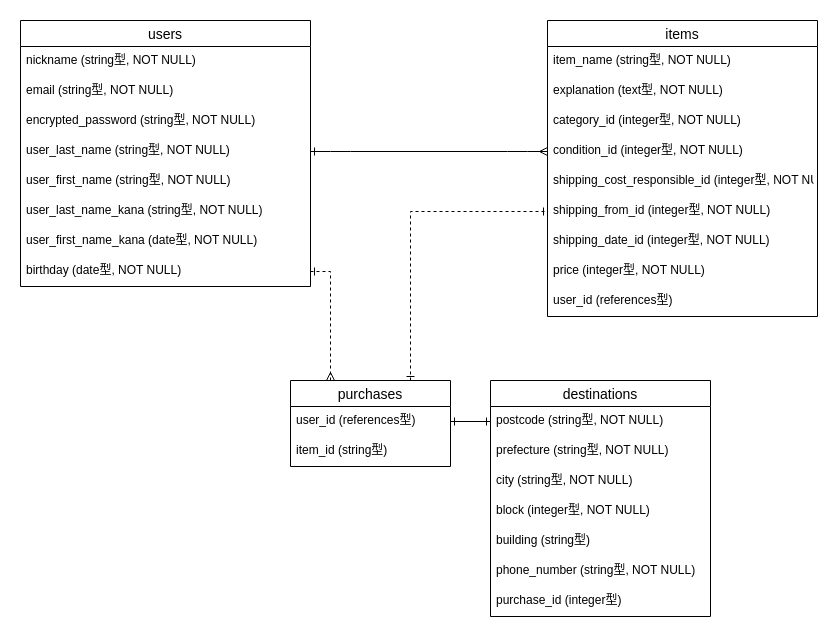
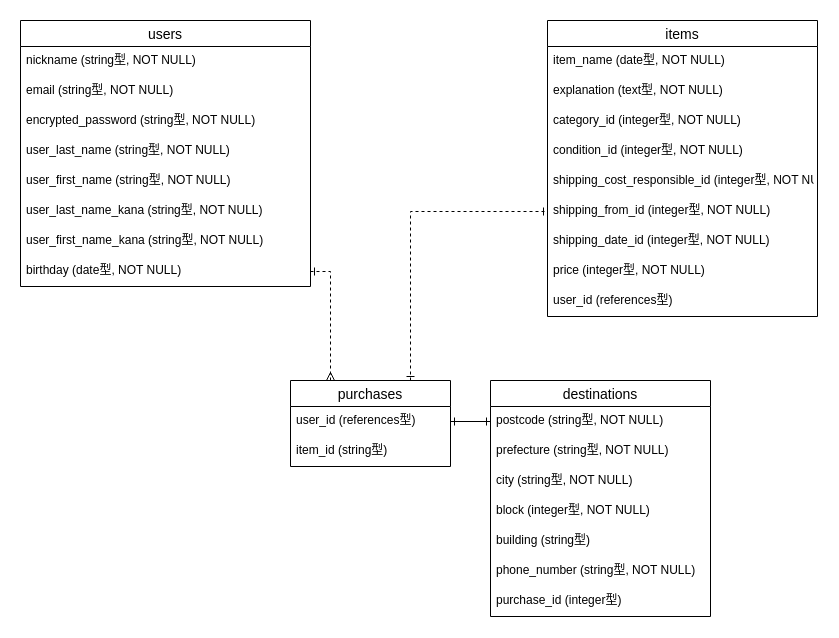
(644, 60) -> (639, 60)
(428, 152) -> none
(149, 240) -> (154, 240)
